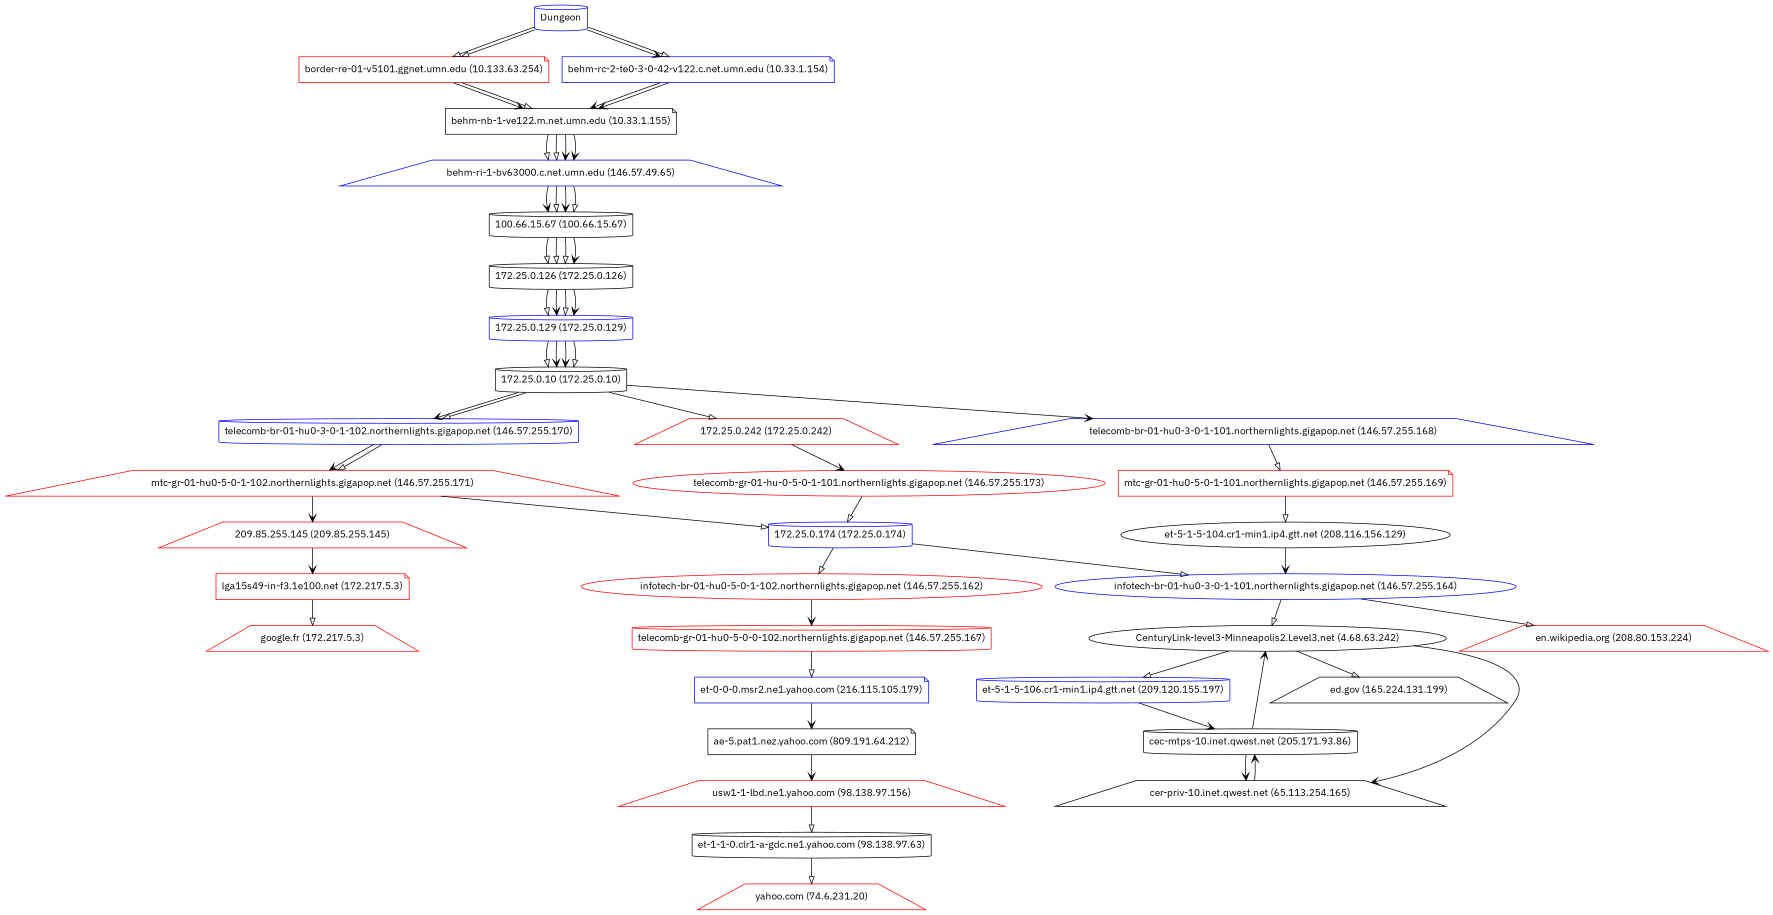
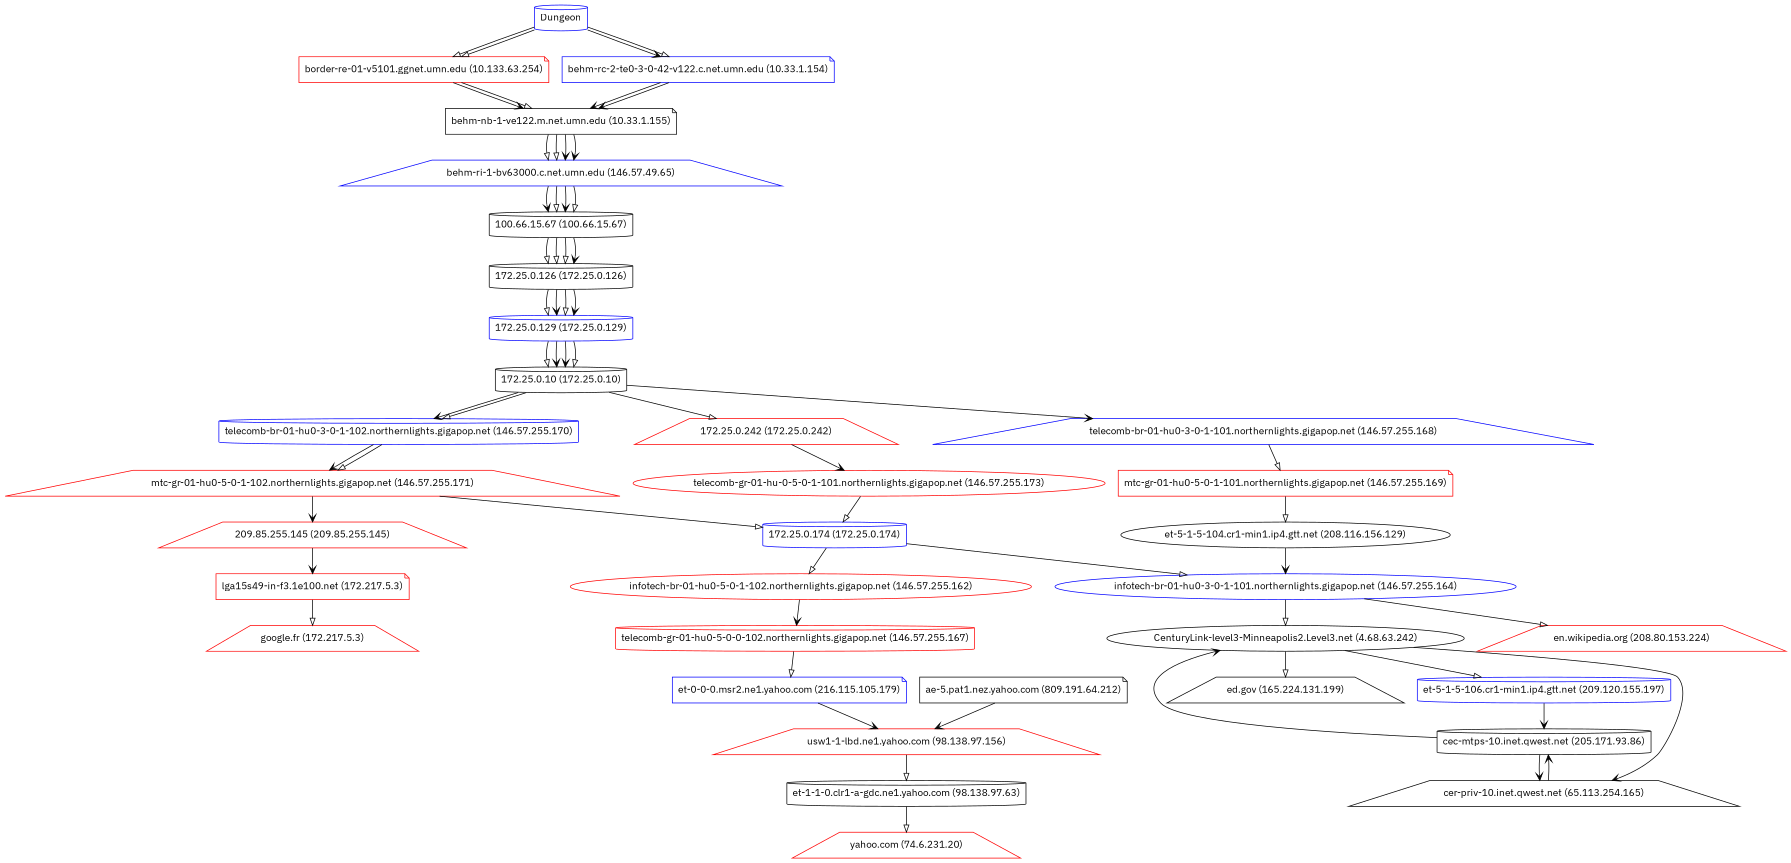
(812, 712) -> (845, 714)
